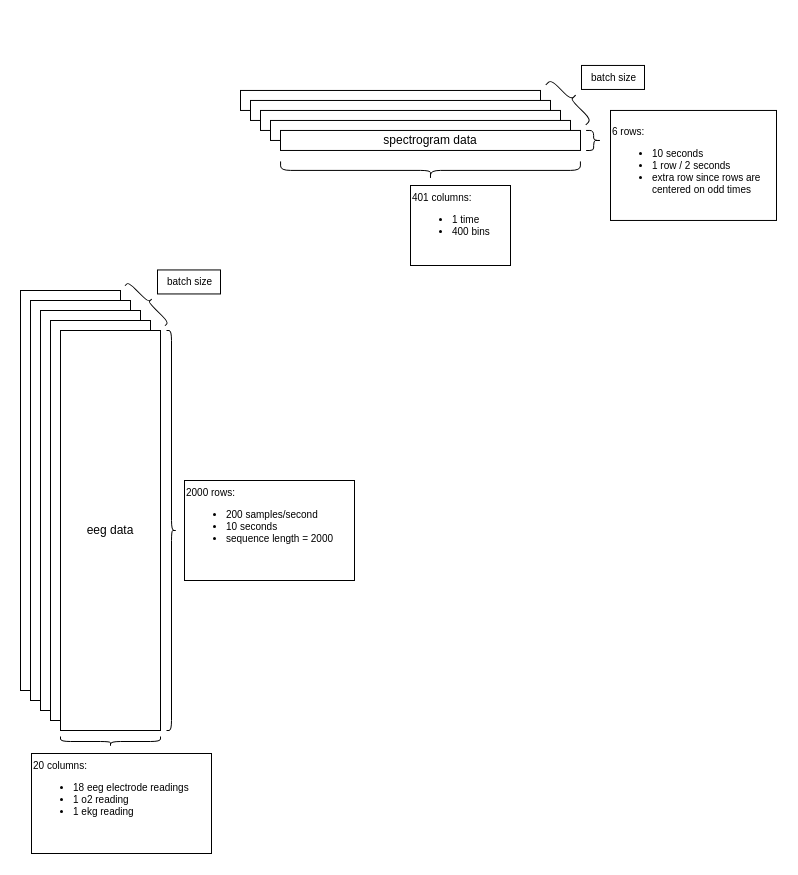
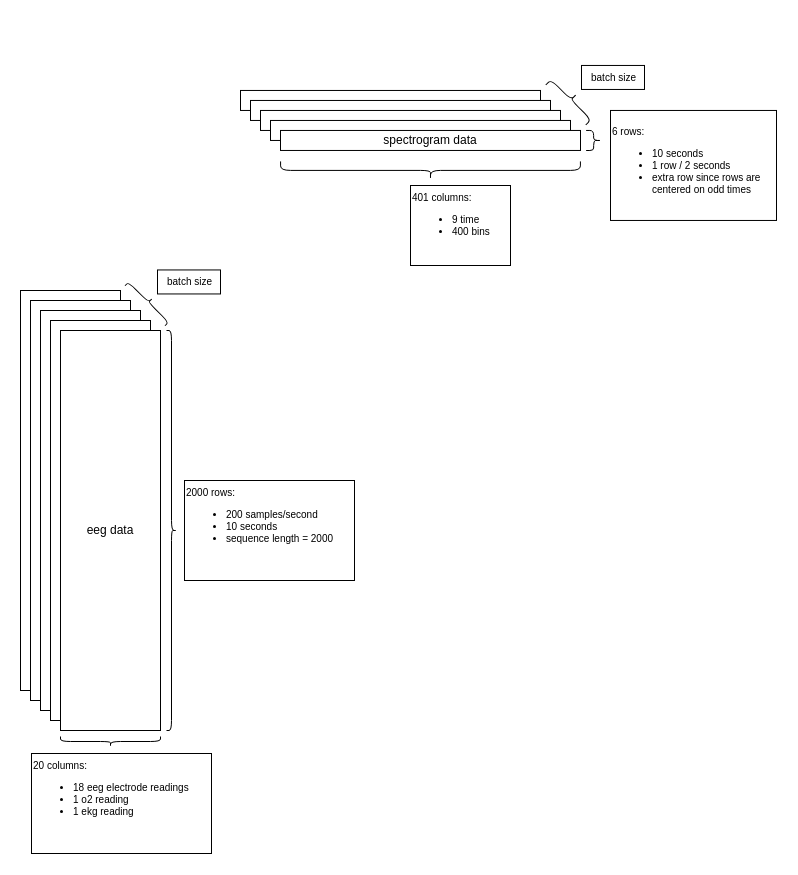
(442, 211) -> (442, 211)
